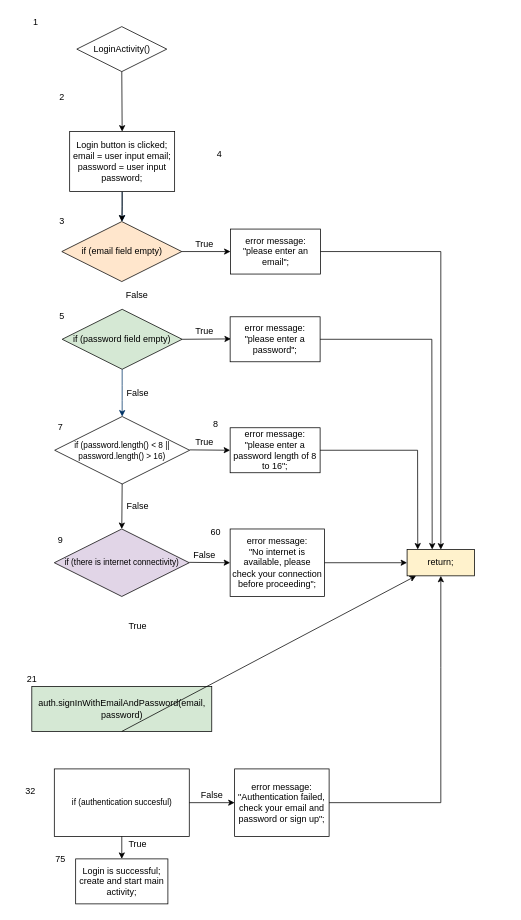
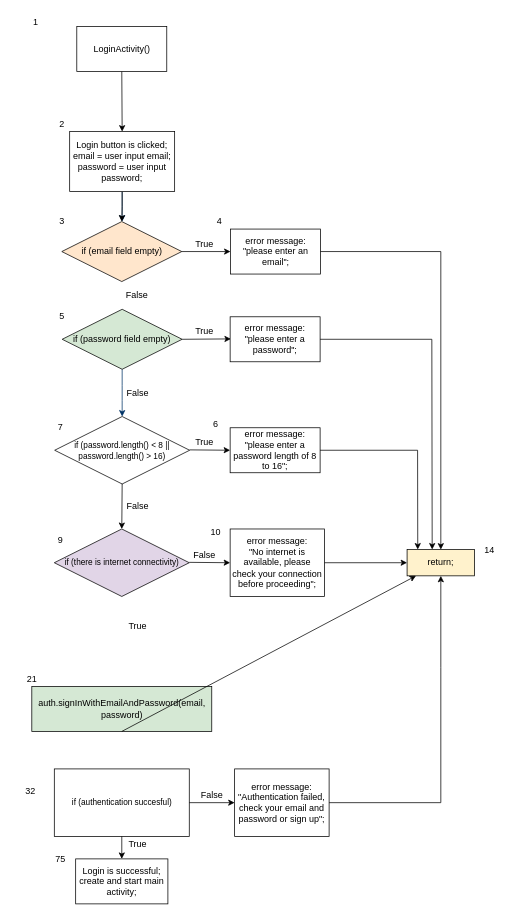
(122, 49) -> (122, 49)
(62, 98) -> (62, 124)
(219, 154) -> (219, 222)
(216, 424) -> (216, 424)
(216, 533) -> (216, 533)
none -> (489, 550)
